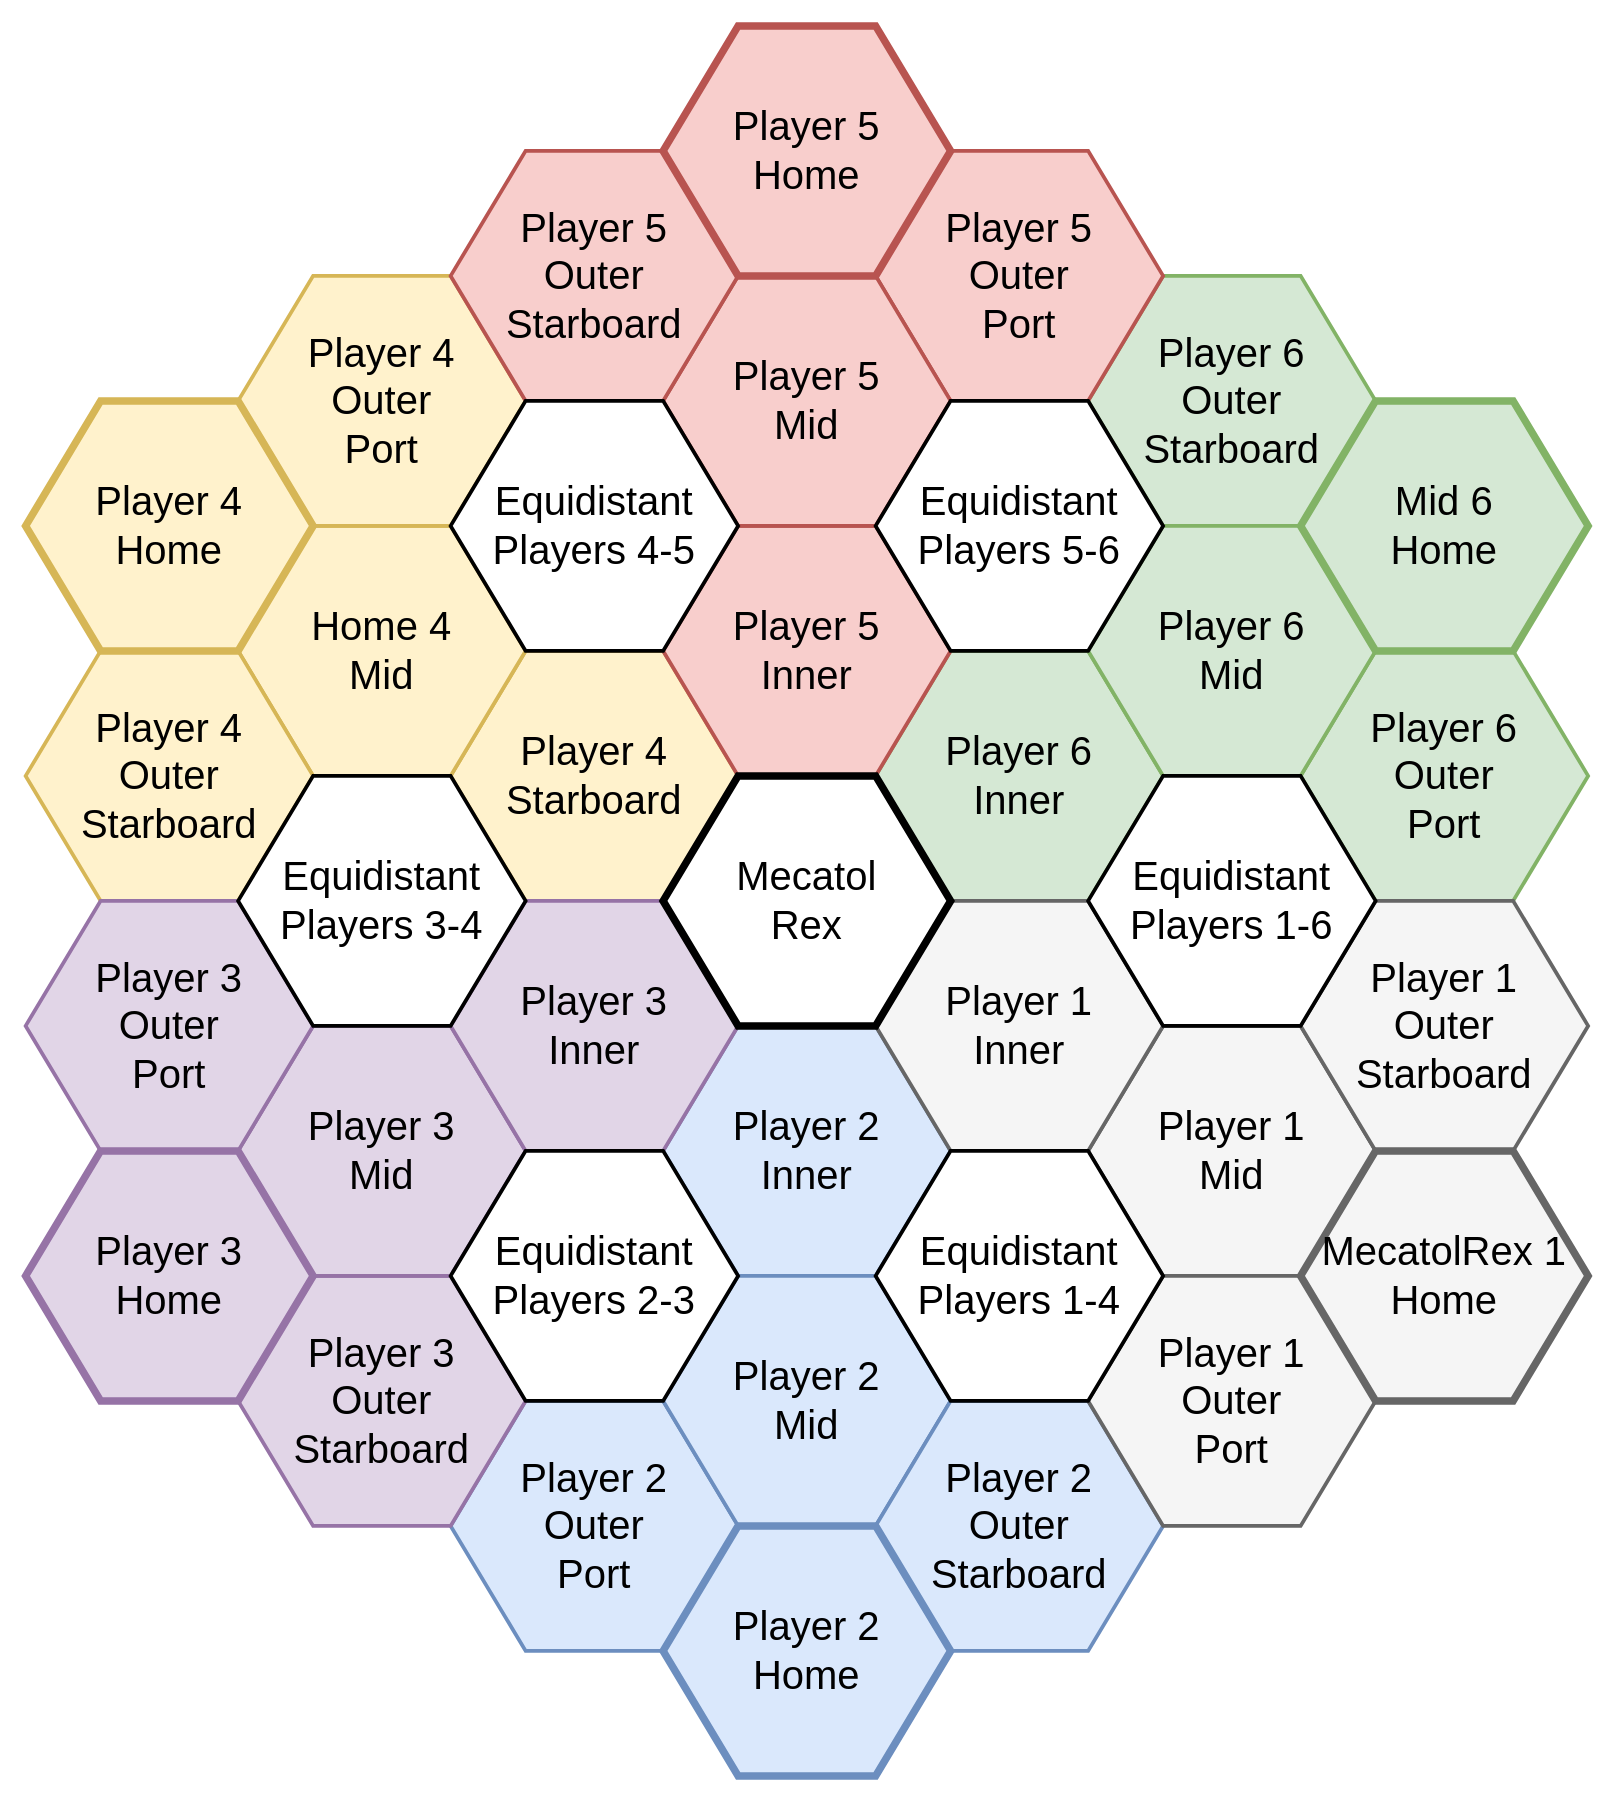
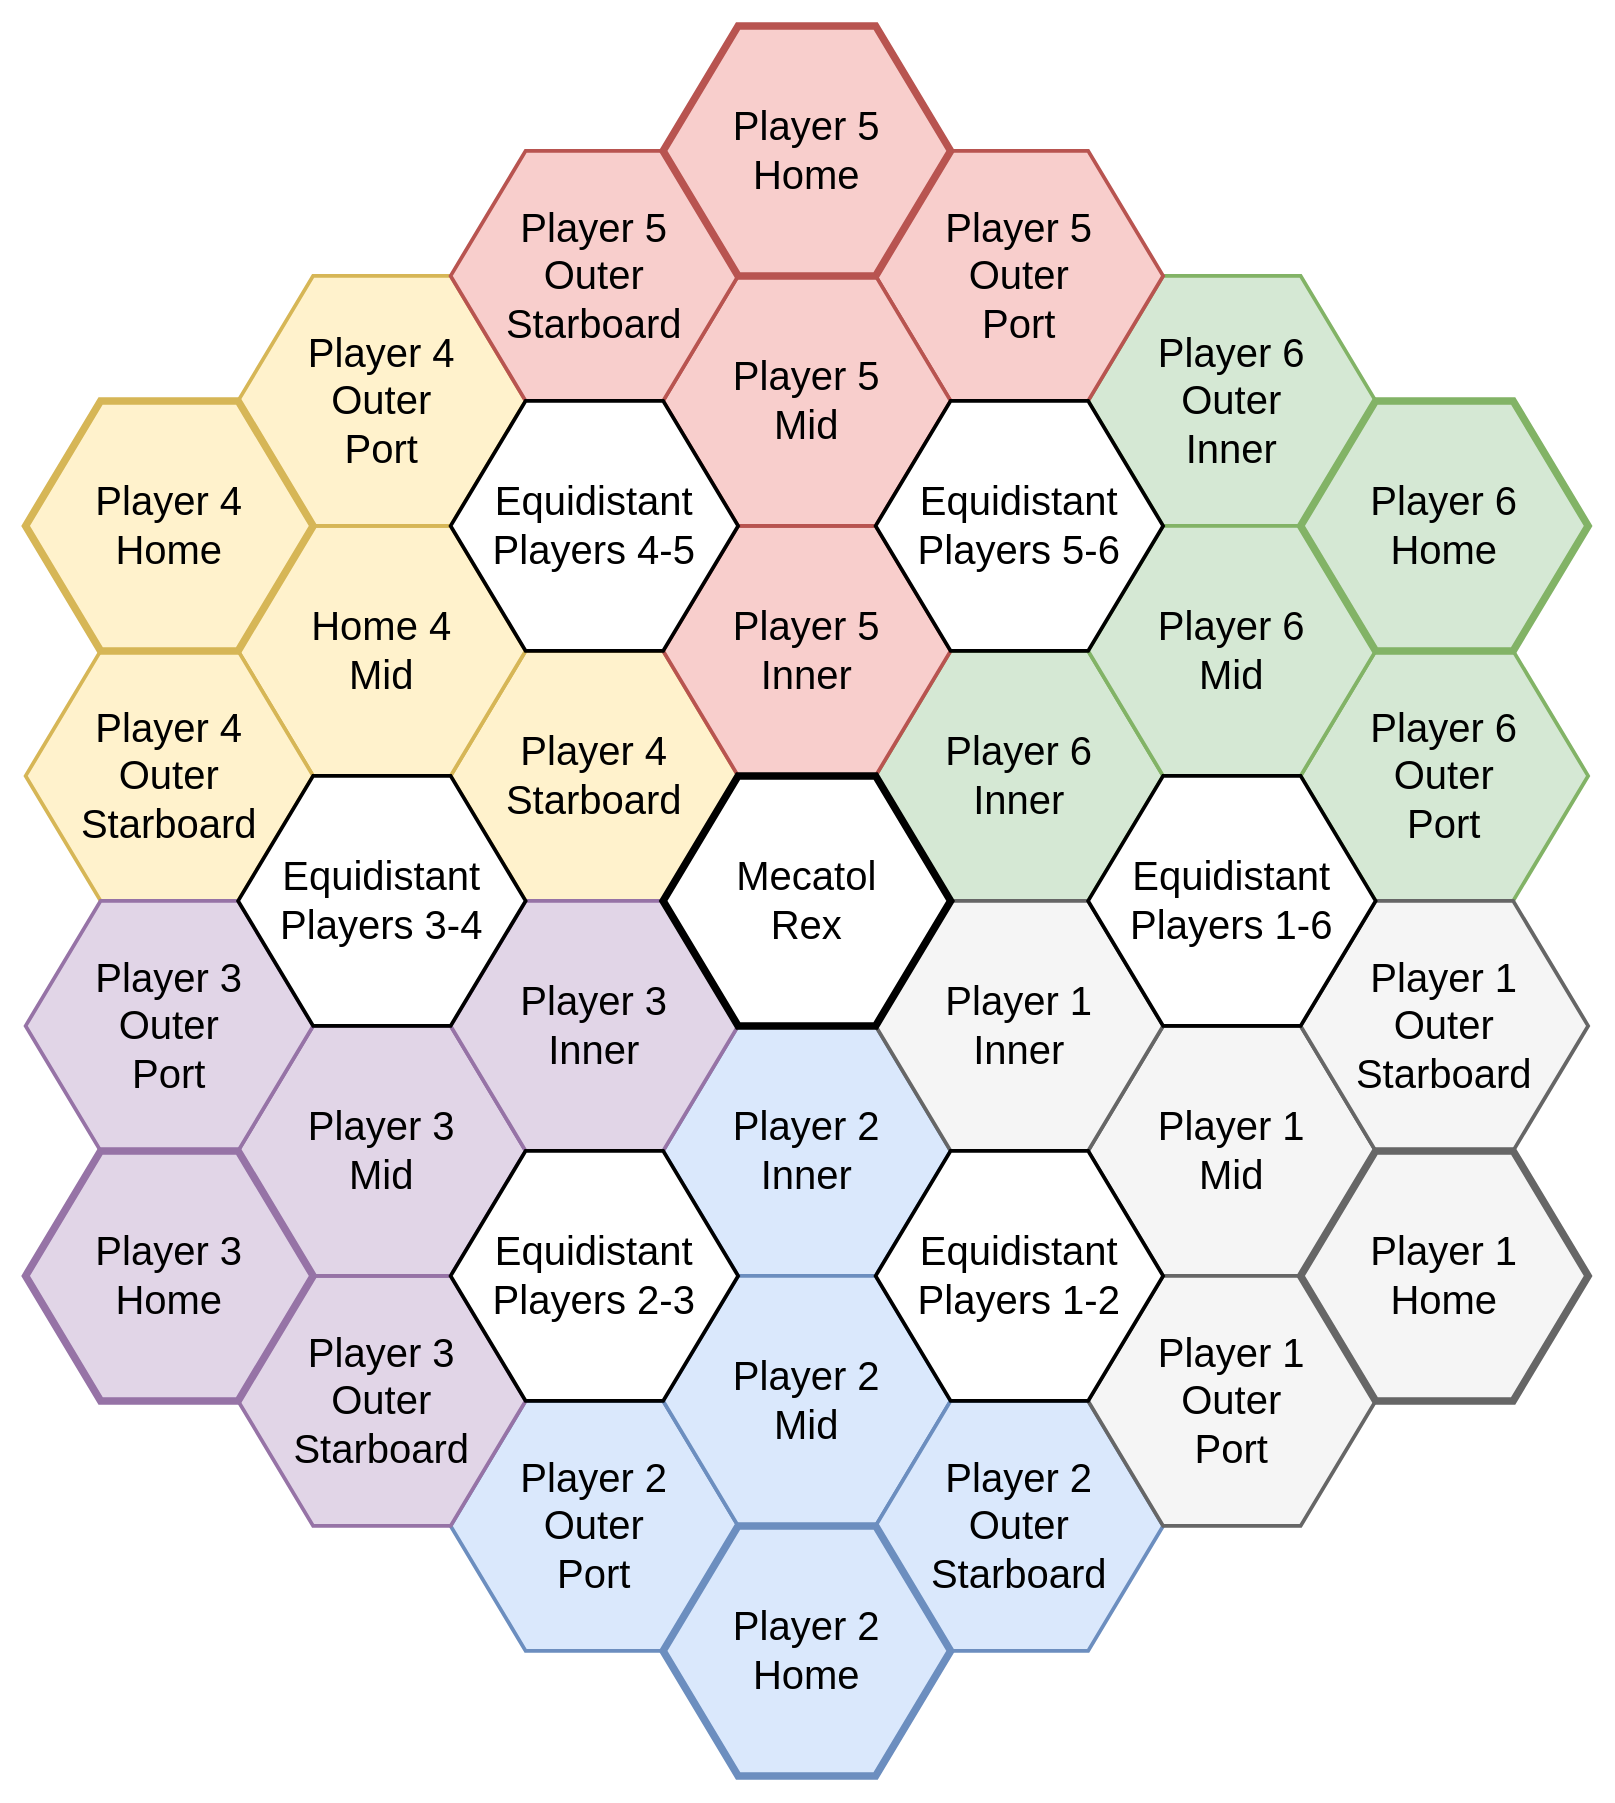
(1232, 401) -> (1232, 401)
(1444, 526) -> (1444, 526)
(1019, 1276) -> (1019, 1276)
(1444, 1276) -> (1444, 1276)
